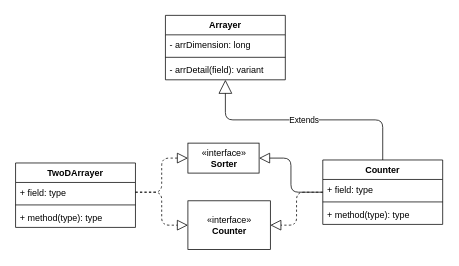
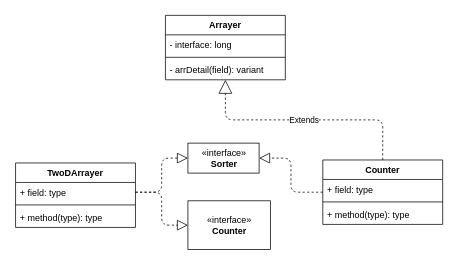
(213, 45) -> (206, 45)
(368, 120) -> (368, 120)
(291, 169) -> (291, 169)
(297, 215) -> none
